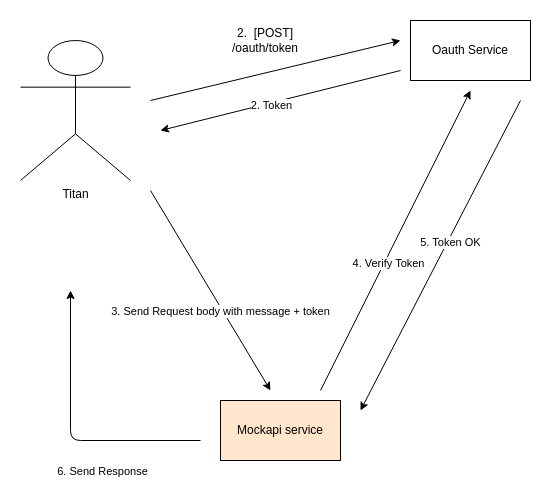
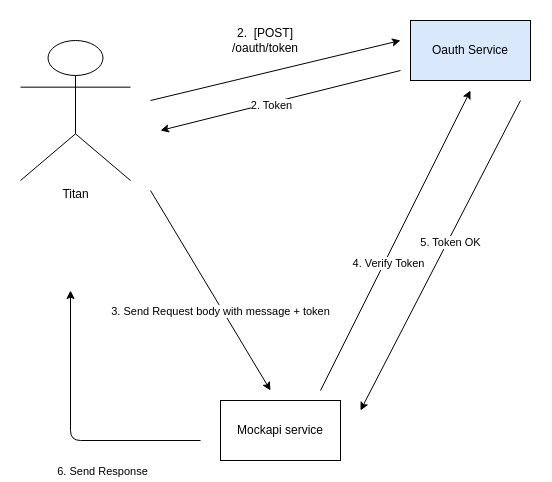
(471, 51) -> (471, 51)
(281, 431) -> (281, 431)
